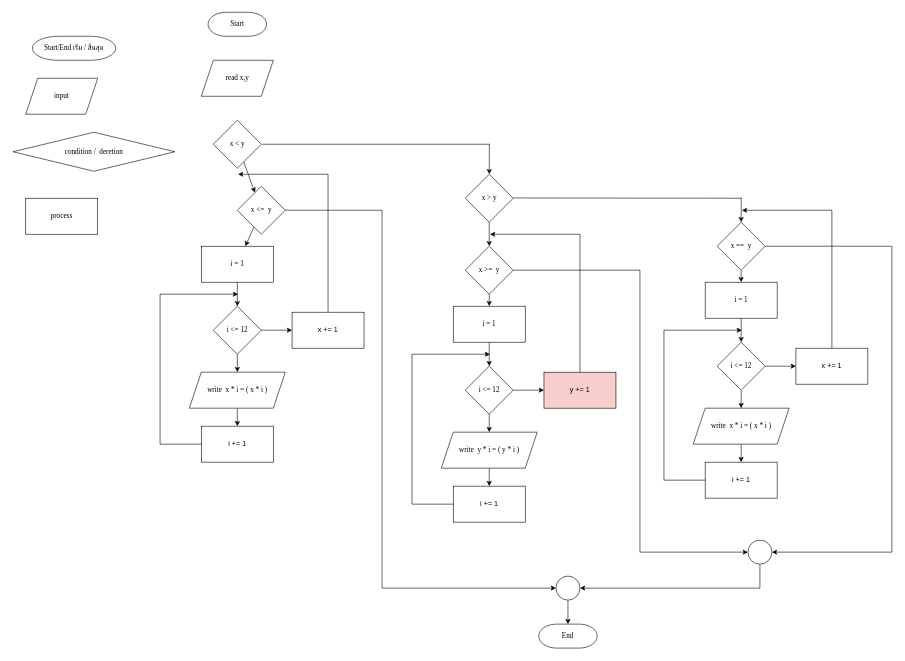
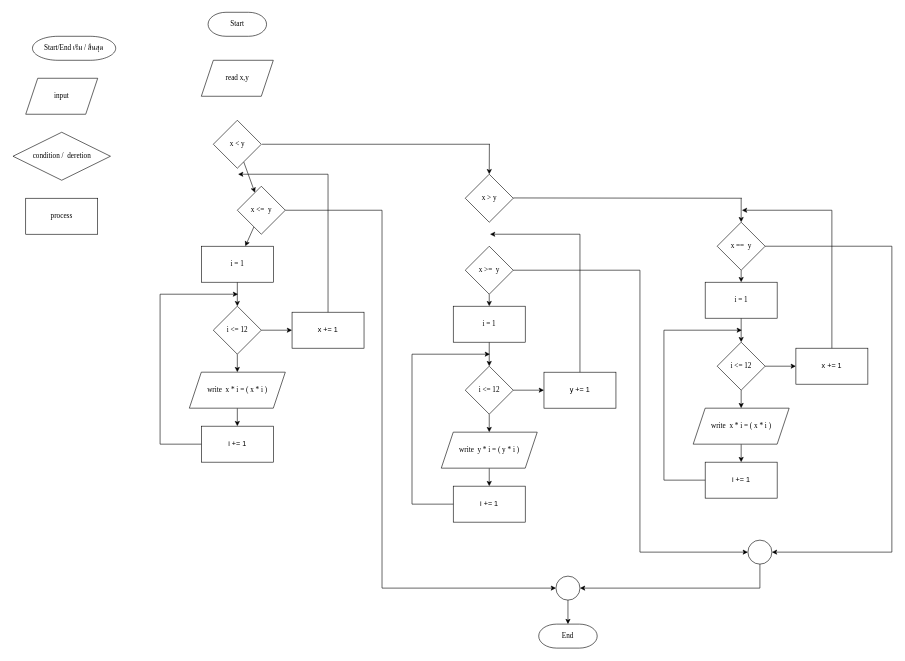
(94, 152) -> (62, 156)
(489, 240) -> none
(580, 390) -> (580, 390)
